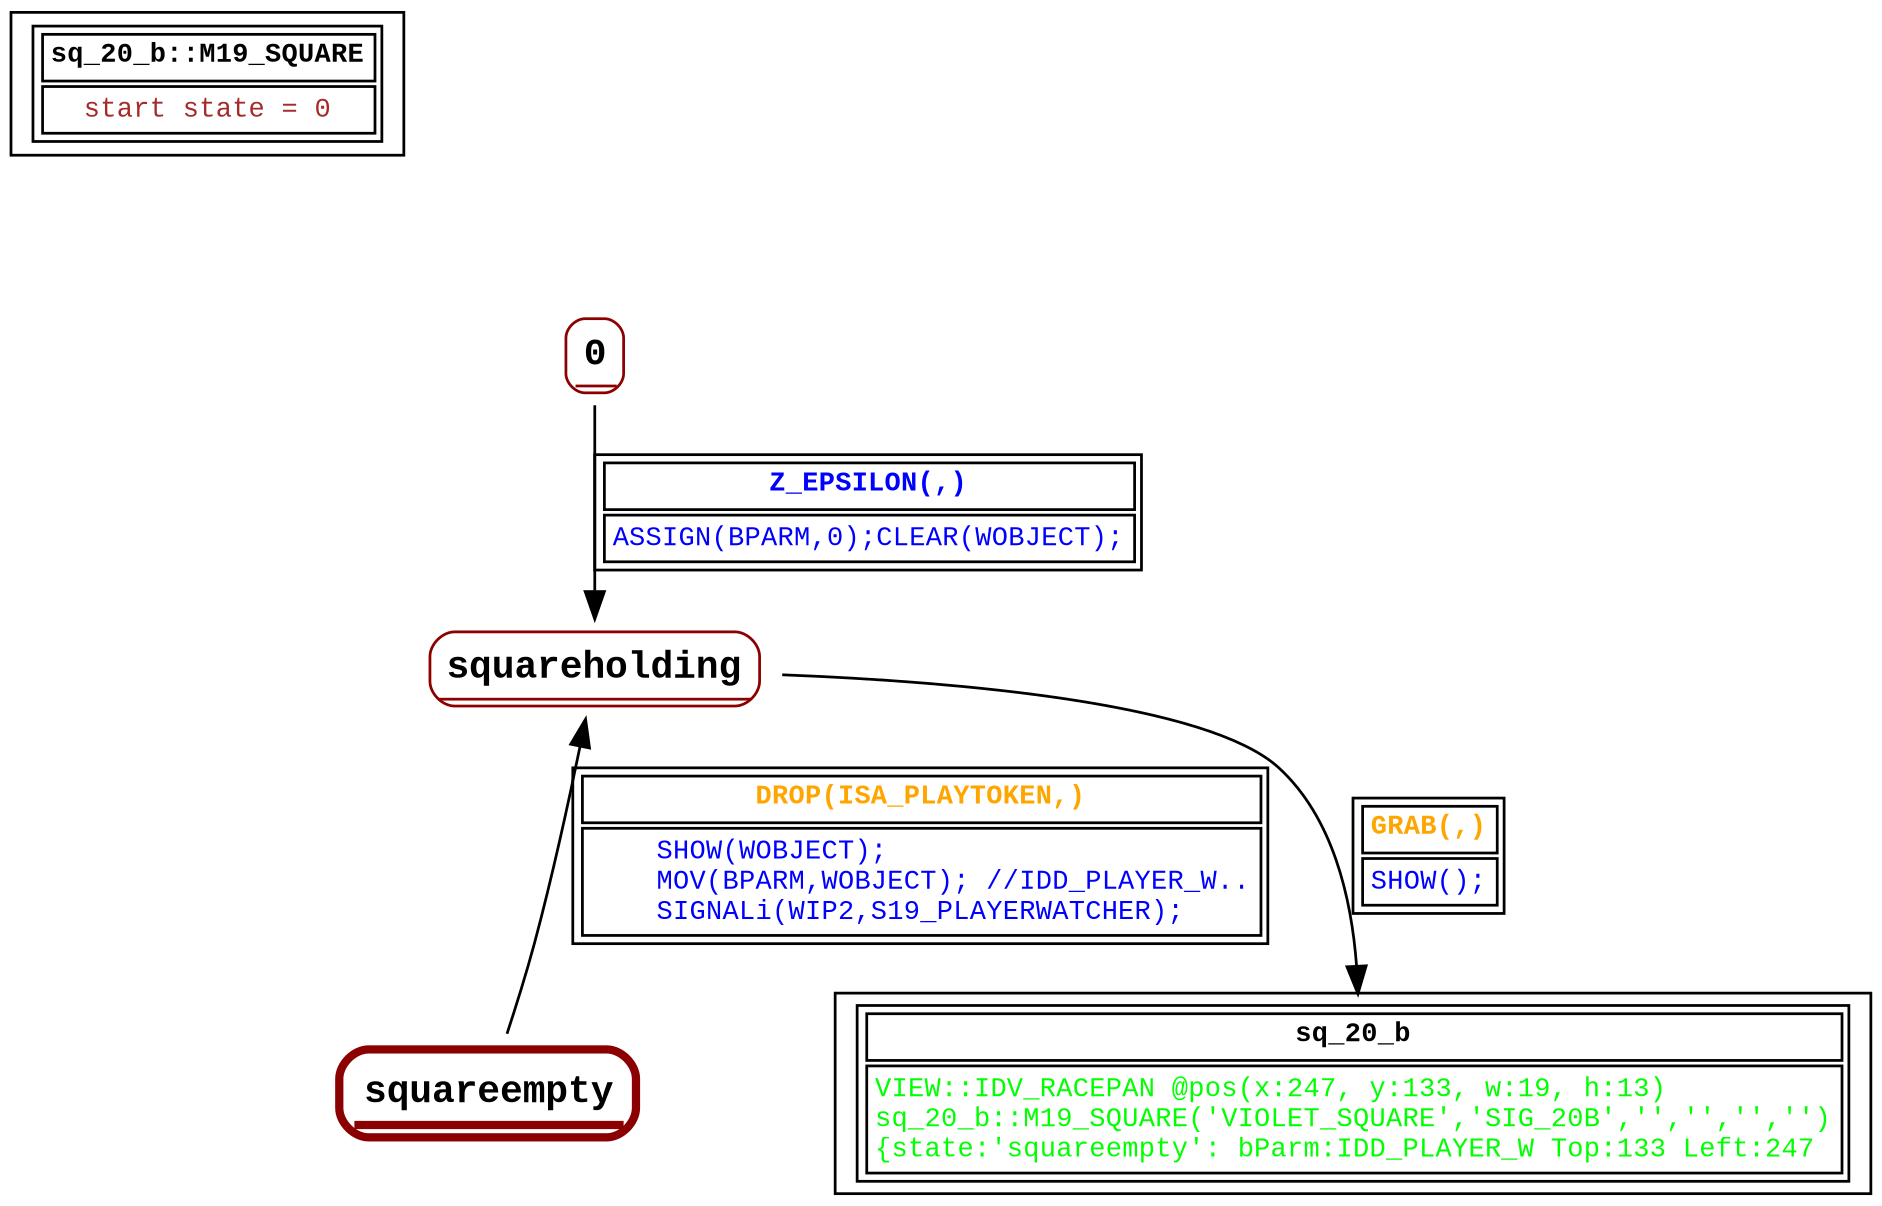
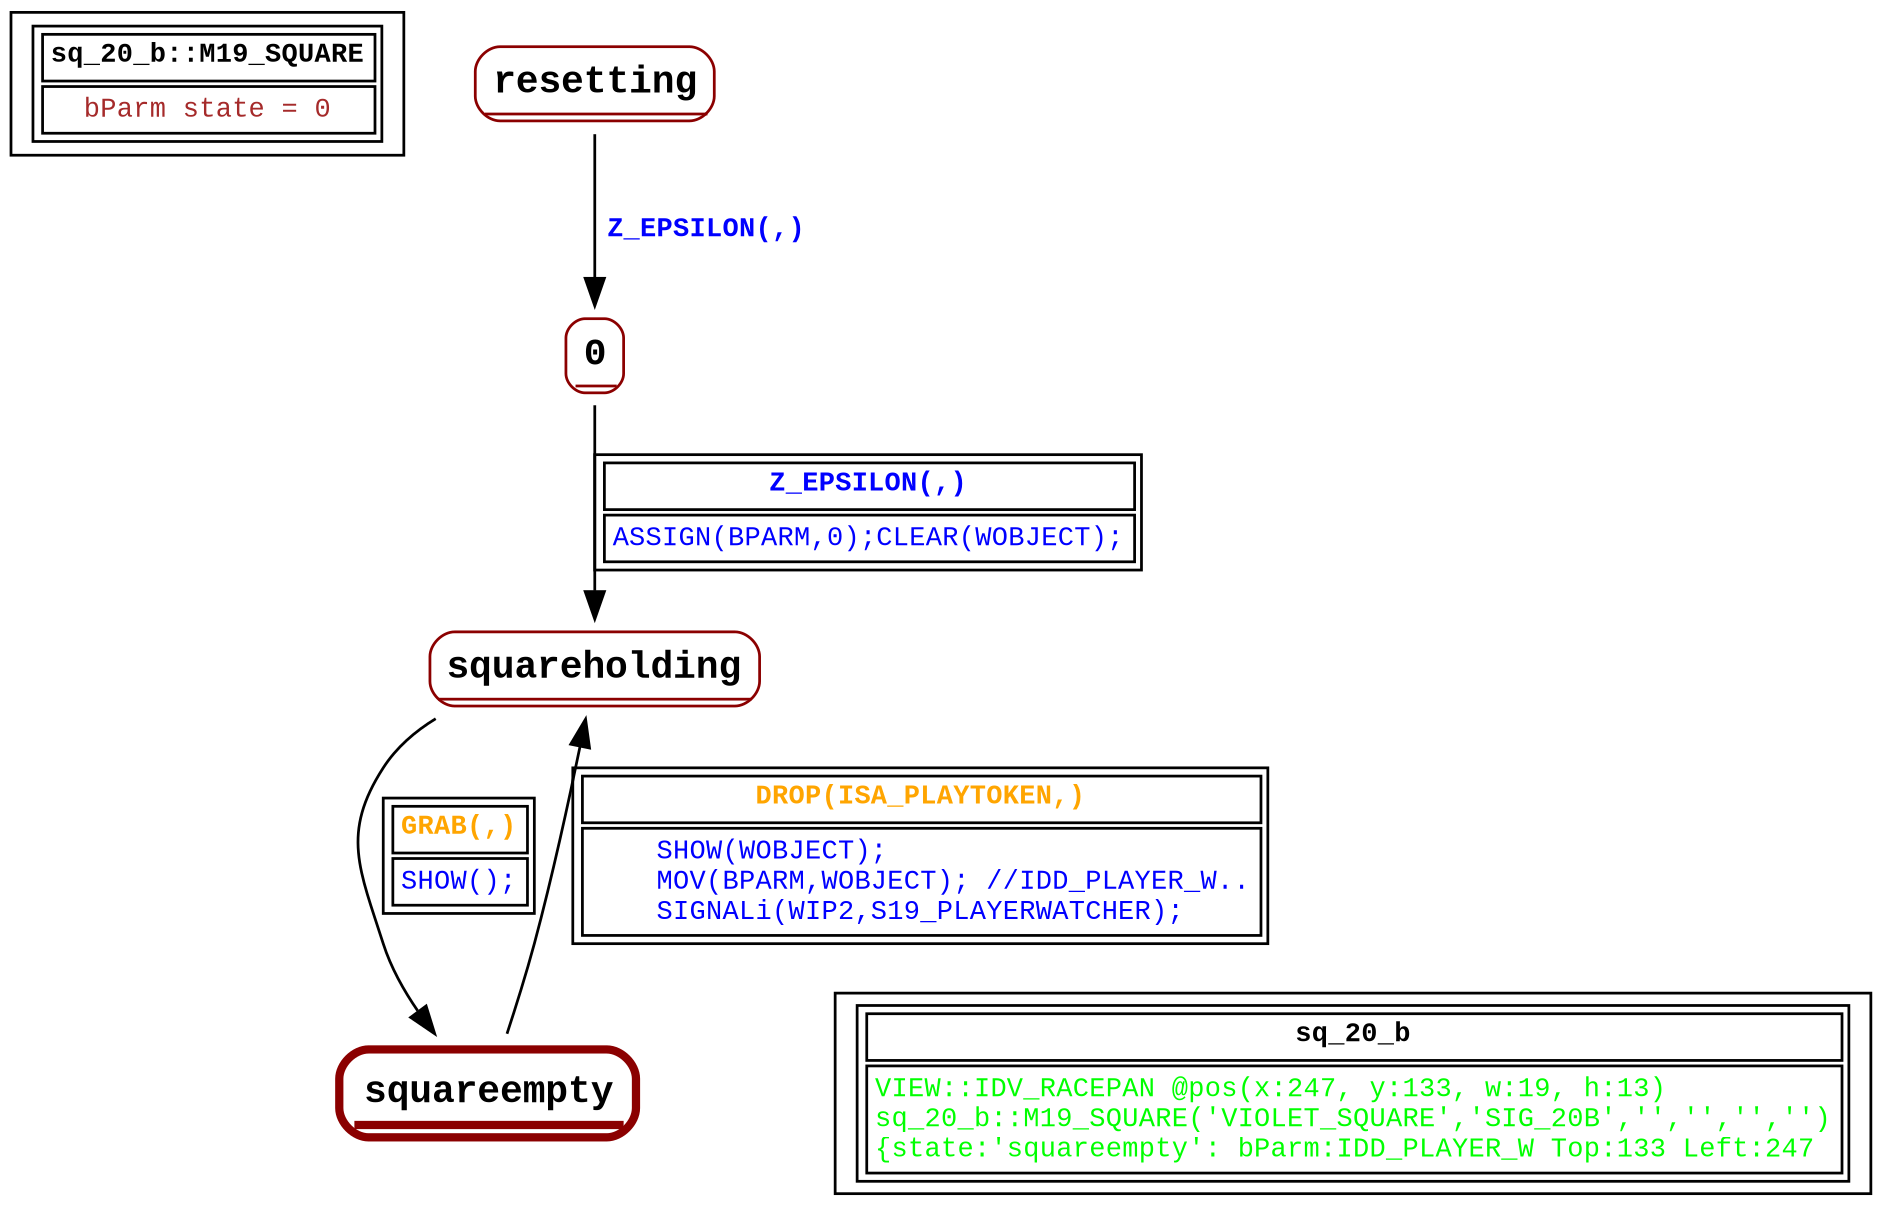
none -> (595, 84)
(209, 109) -> (209, 109)
(1144, 713) -> (359, 856)
